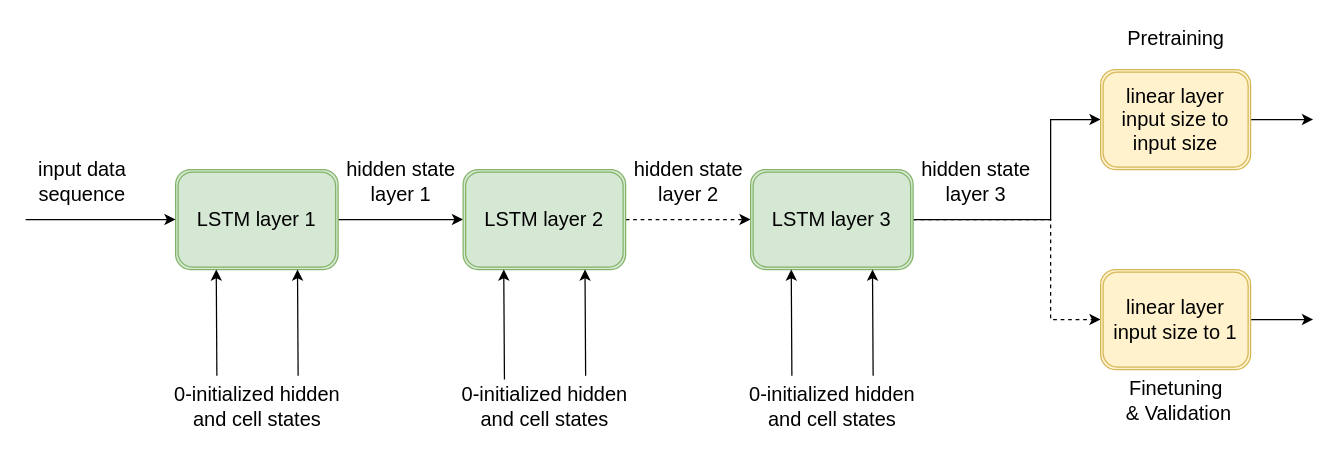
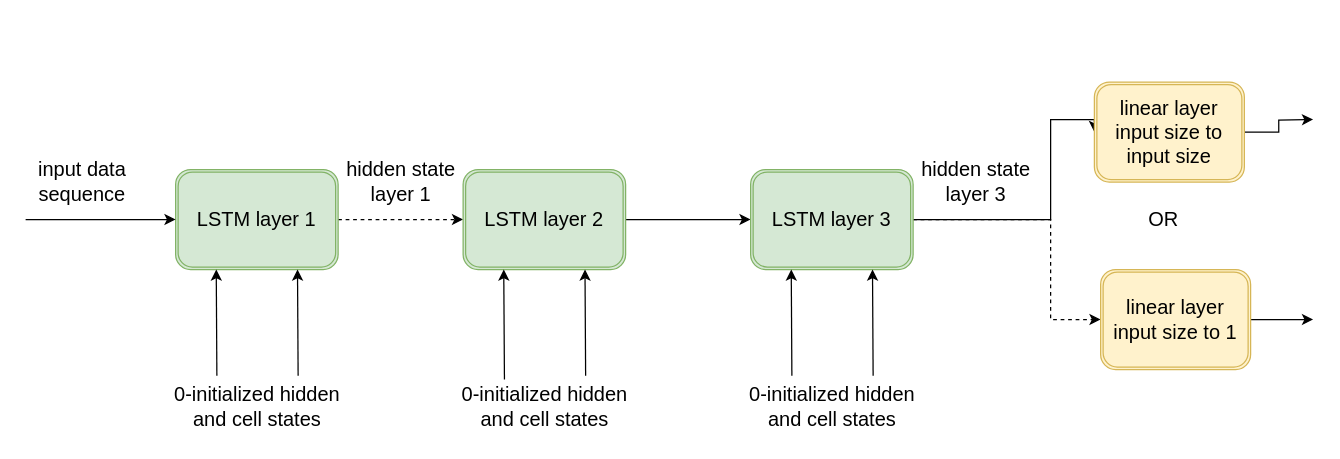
(1176, 38) -> none
(1176, 119) -> (1169, 132)
(688, 182) -> none
(396, 219) -> (396, 219)
(683, 219) -> (683, 219)
none -> (1163, 219)
(1176, 401) -> none
